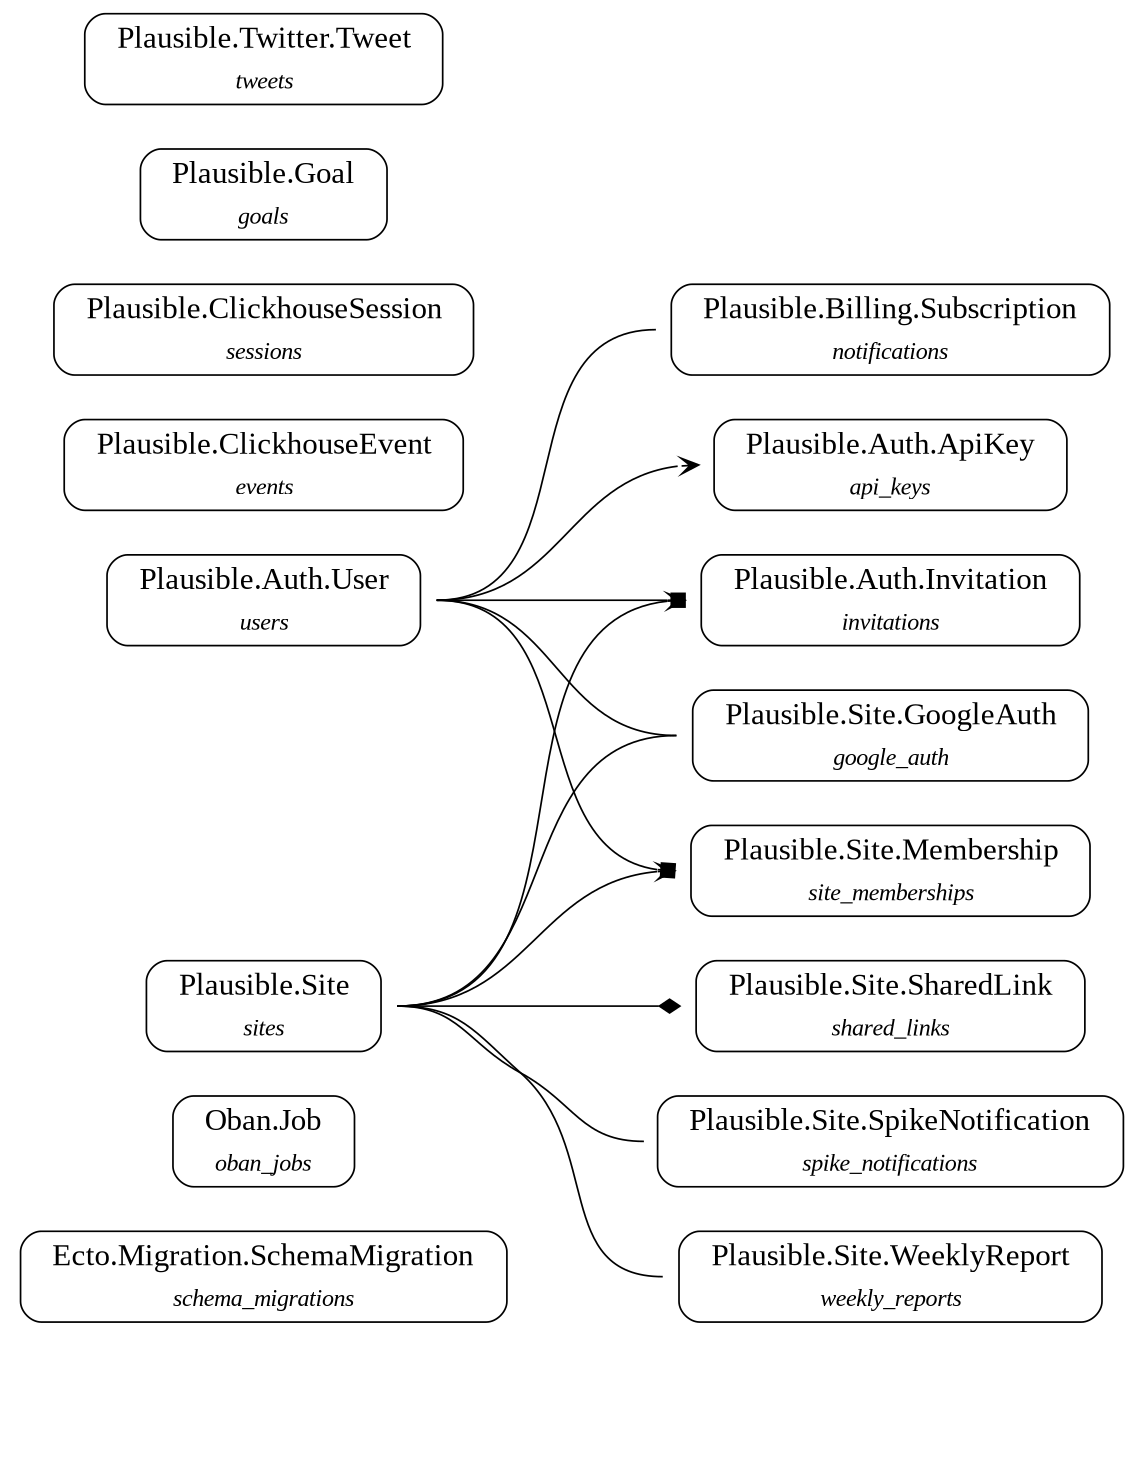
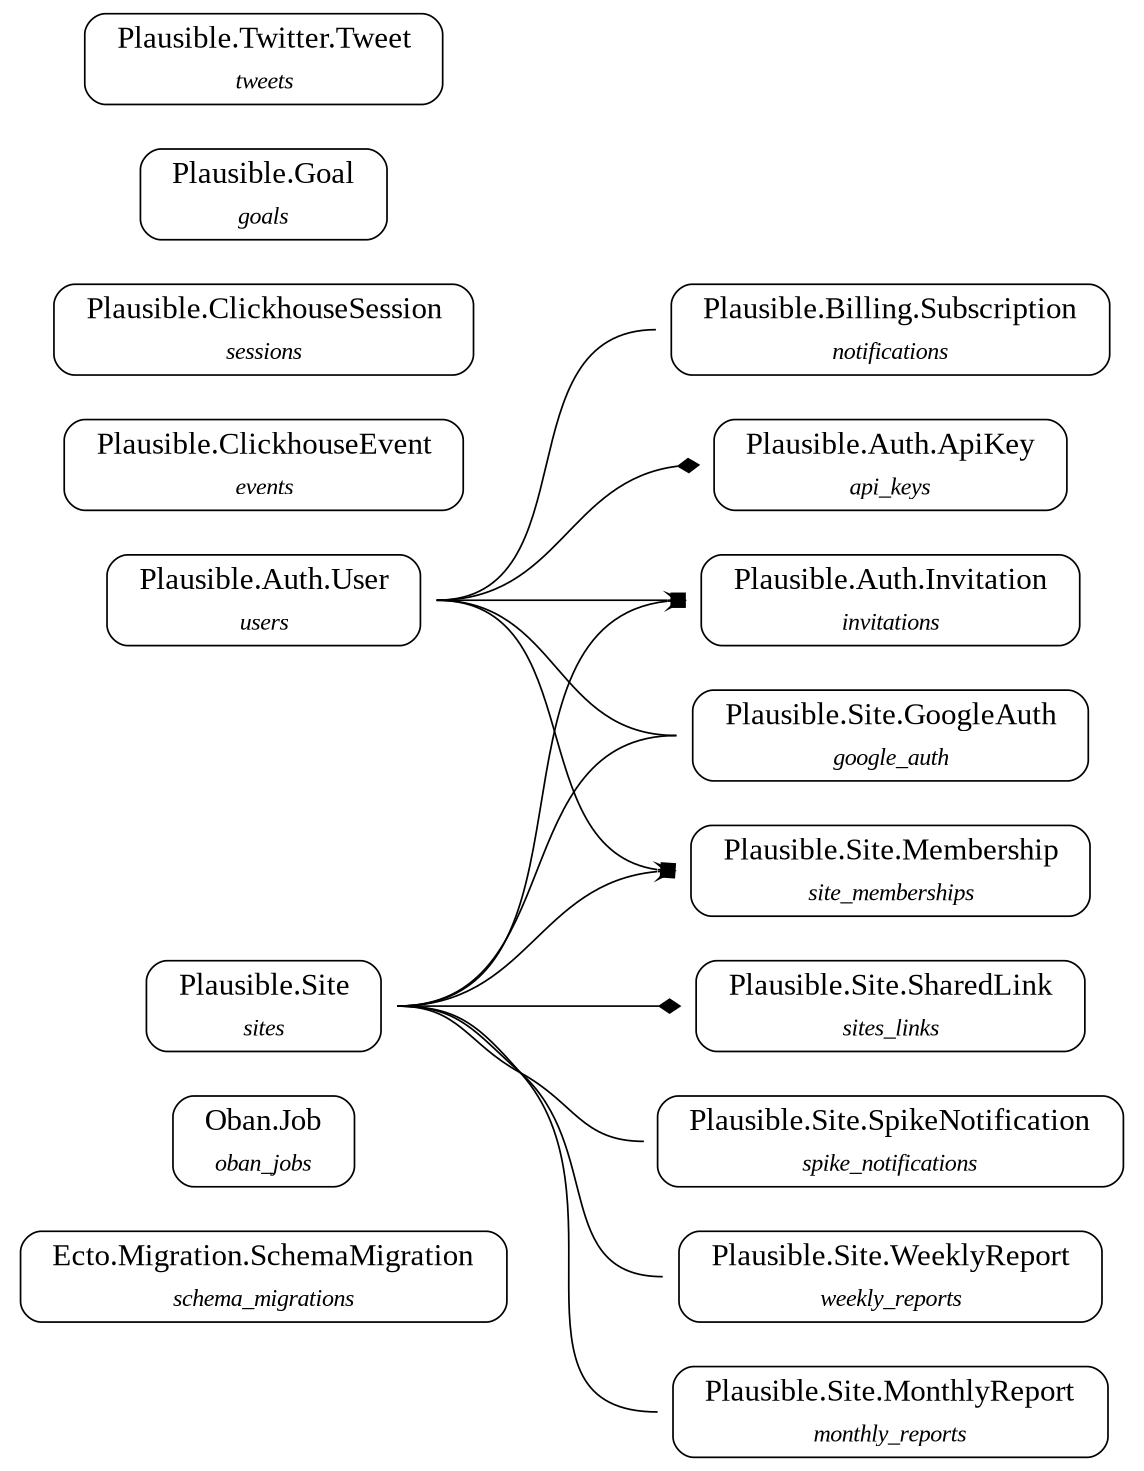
(560, 540) -> (560, 540)
(891, 1028) -> (891, 1028)
none -> (890, 1412)
